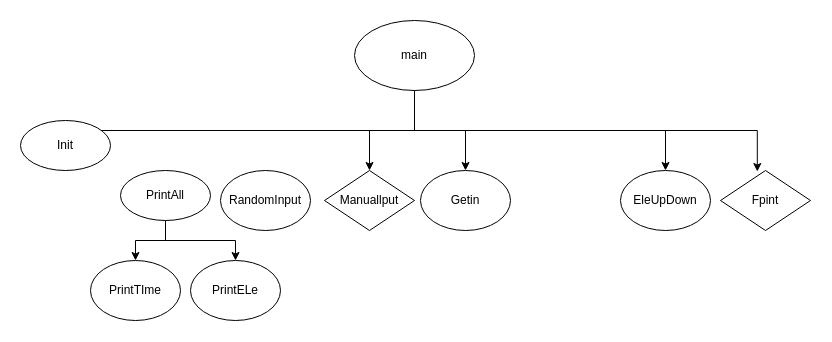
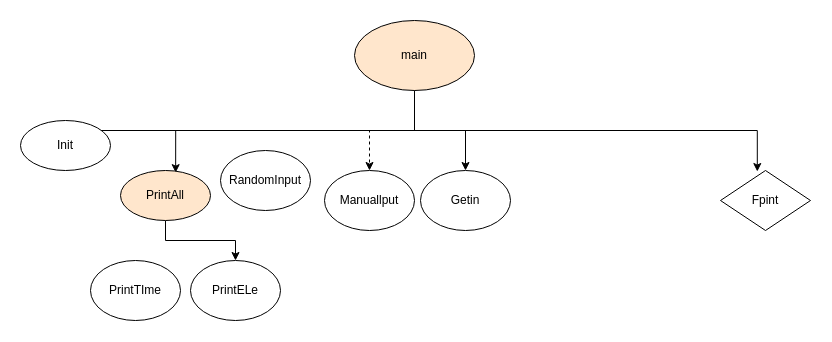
(415, 56) -> (415, 56)
(370, 148) -> (370, 148)
(666, 148) -> none
none -> (176, 149)
(166, 196) -> (166, 196)
(266, 201) -> (266, 181)
(370, 201) -> (370, 201)
(666, 201) -> none
(143, 241) -> none
